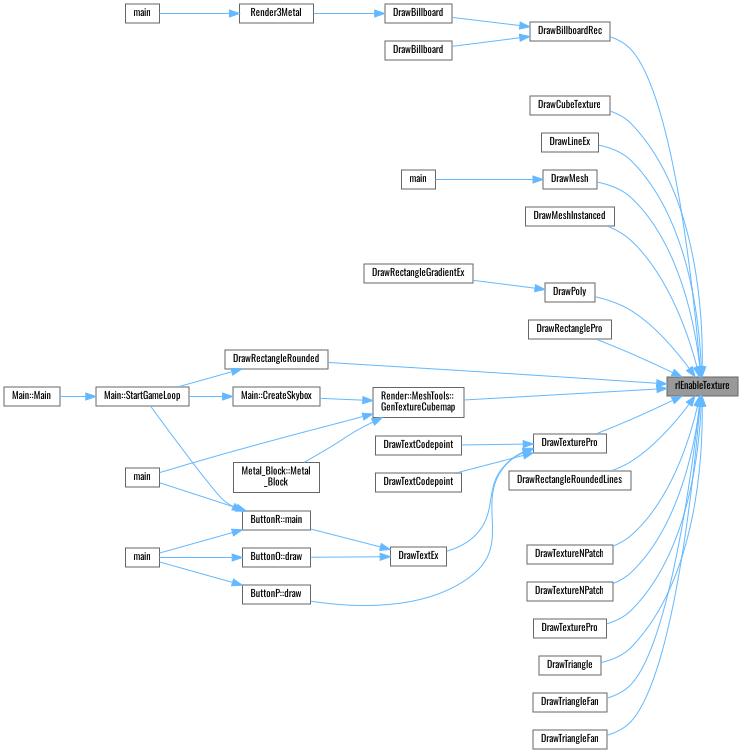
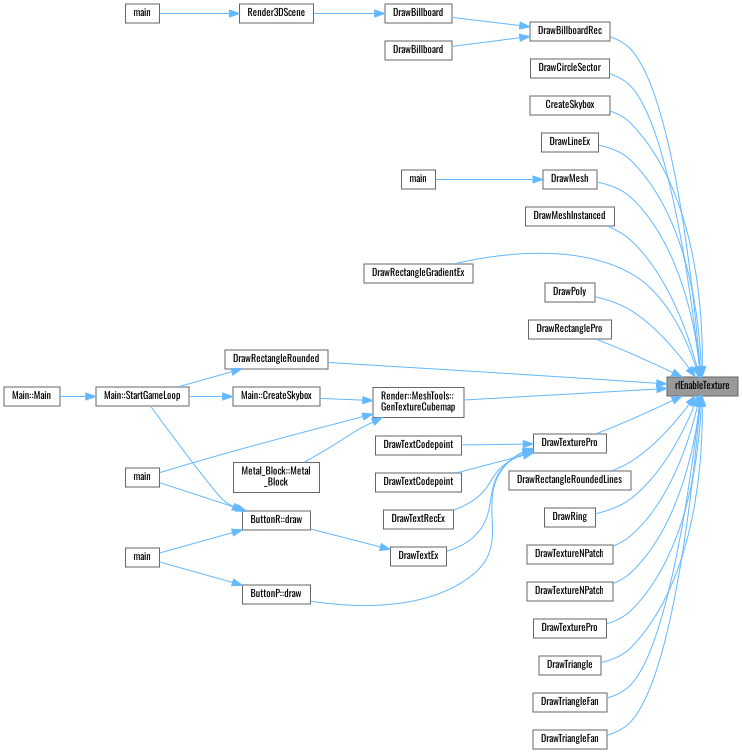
(276, 14) -> (276, 14)
none -> (570, 68)
(570, 106) -> (570, 106)
(504, 284) -> (601, 262)
none -> (570, 518)
(276, 520) -> (276, 520)
none -> (418, 520)
(276, 558) -> none
